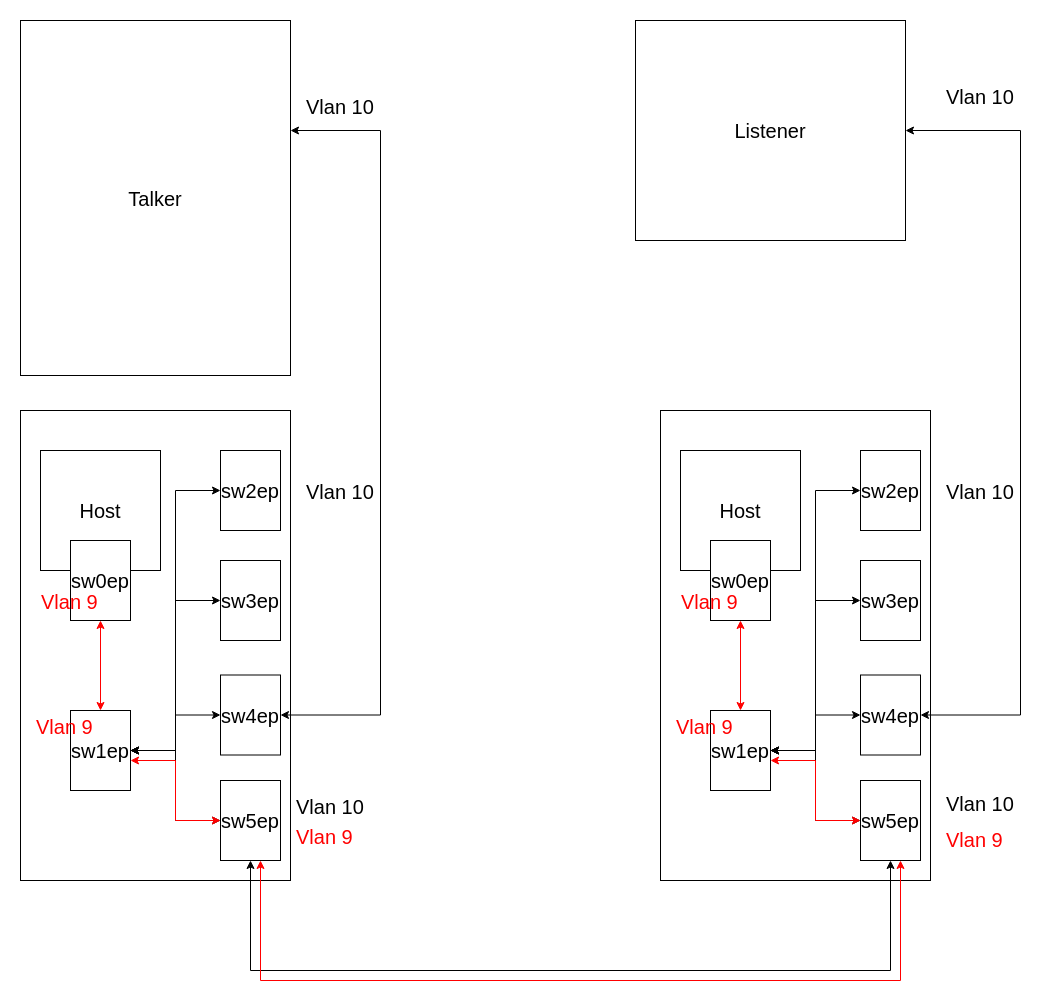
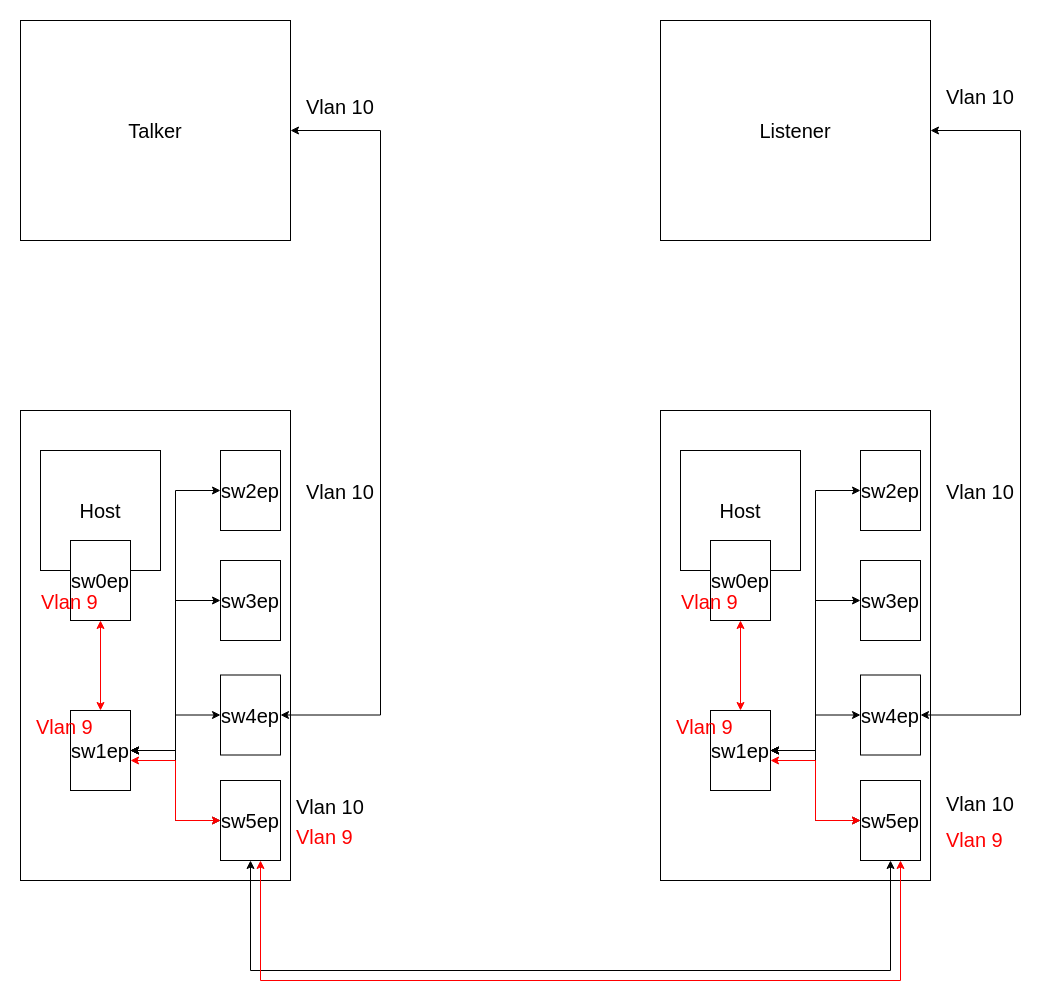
(771, 131) -> (796, 131)
(156, 198) -> (156, 131)
